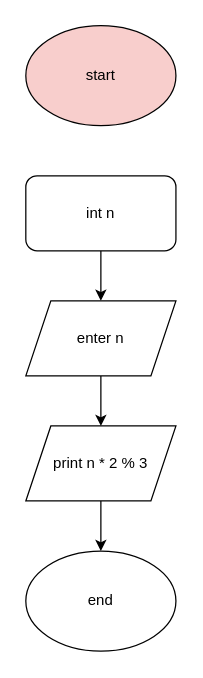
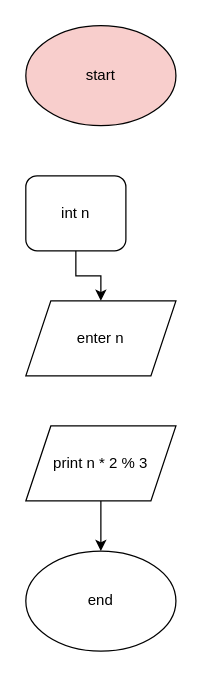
(101, 213) -> (76, 213)
(101, 397) -> none
